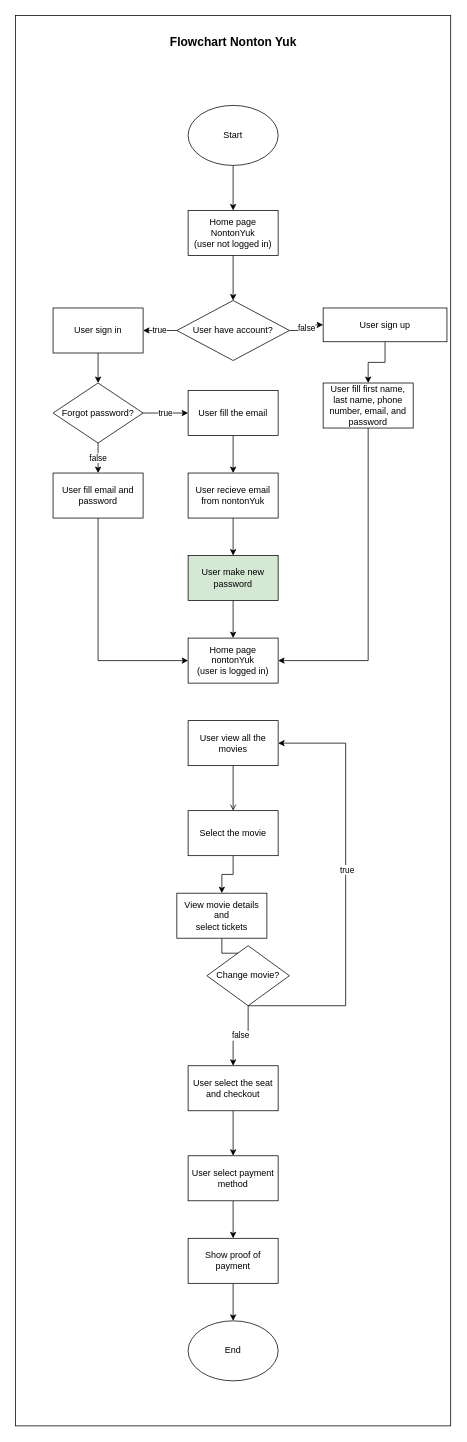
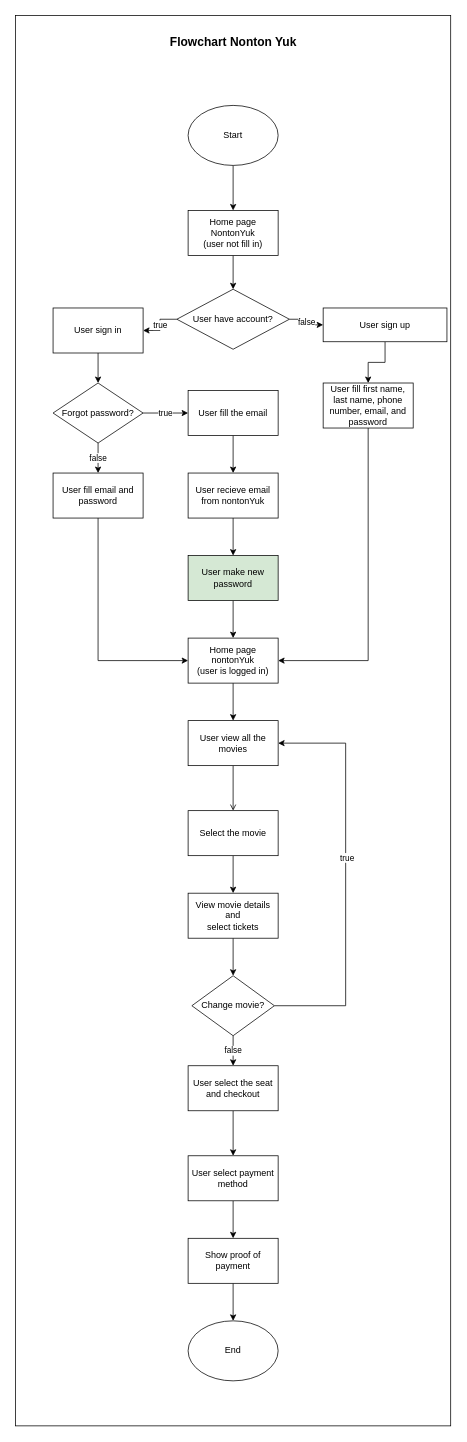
(233, 233) -> (233, 233)
(233, 330) -> (233, 319)
none -> (233, 714)
(222, 915) -> (233, 915)
(248, 975) -> (233, 1005)
